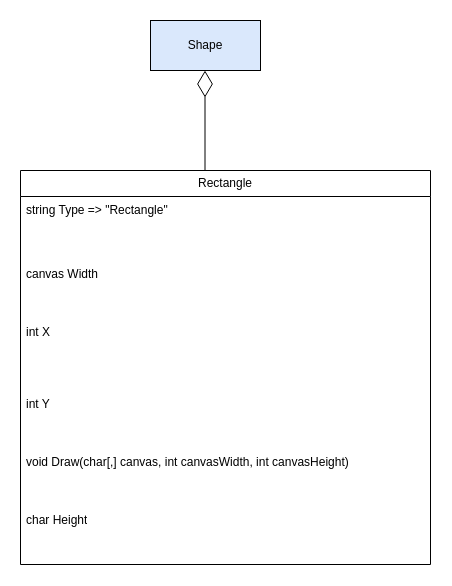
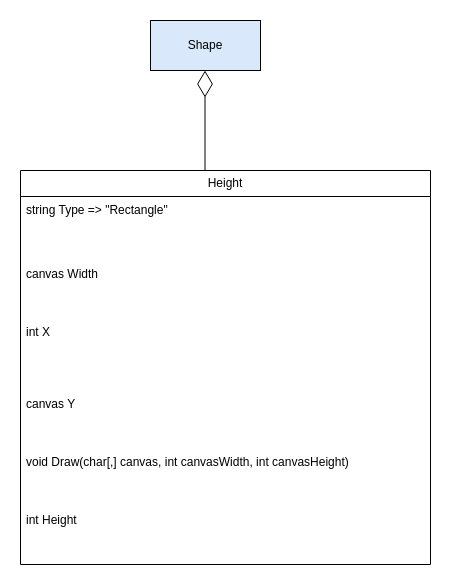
(226, 184) -> (226, 184)
(40, 405) -> (52, 405)
(60, 521) -> (55, 521)
